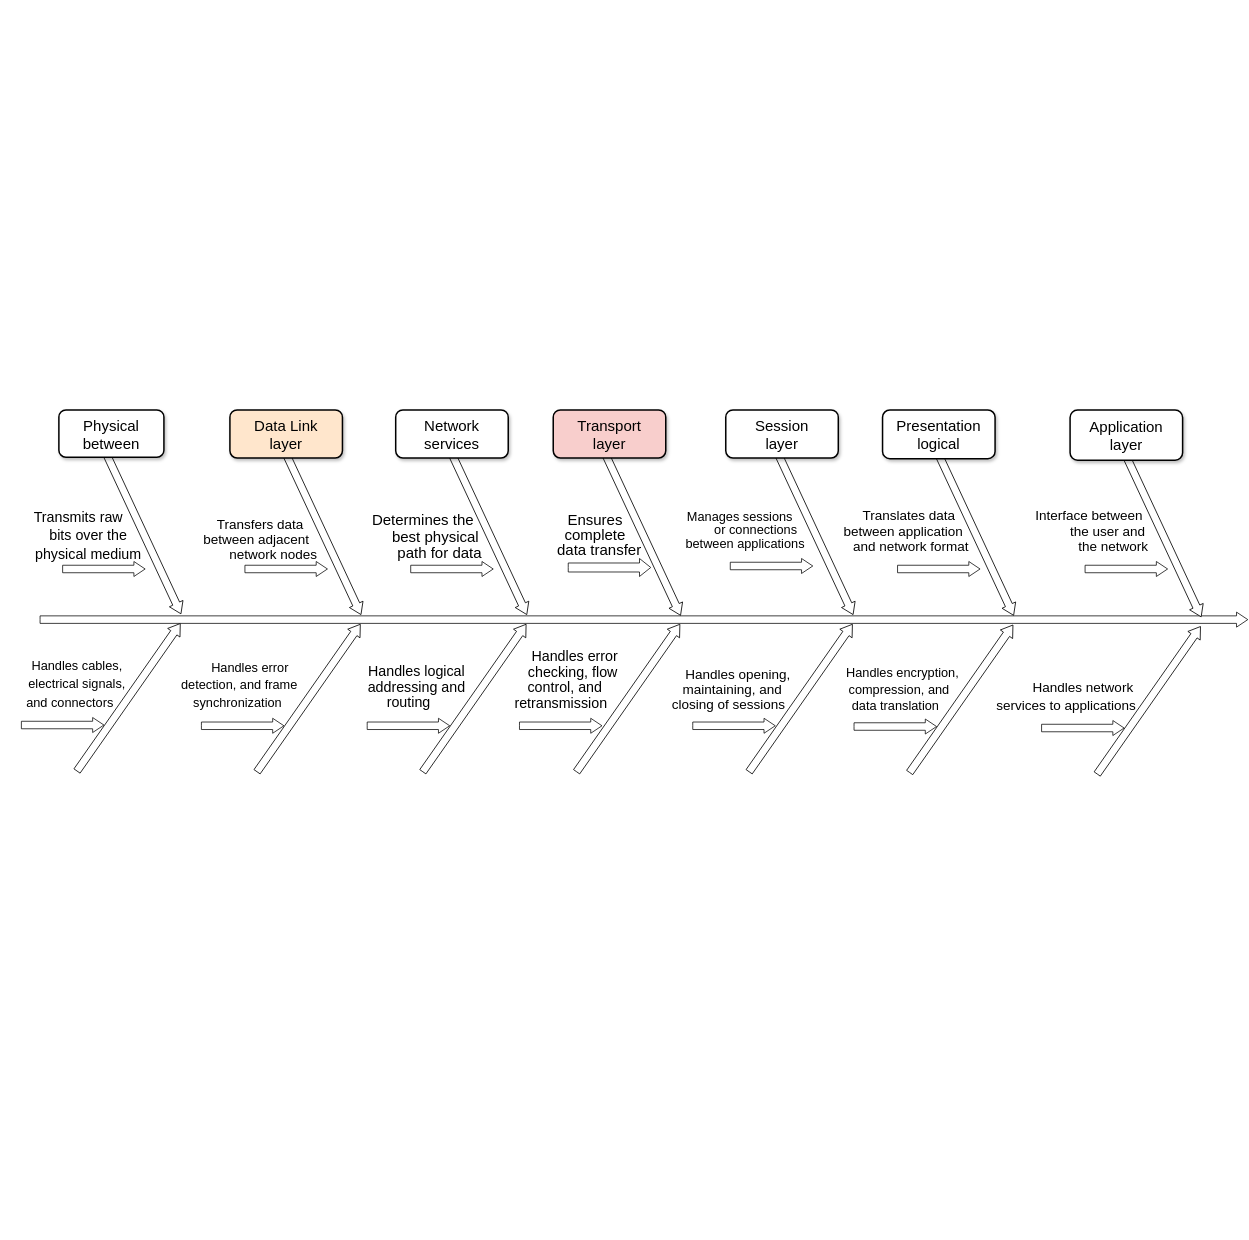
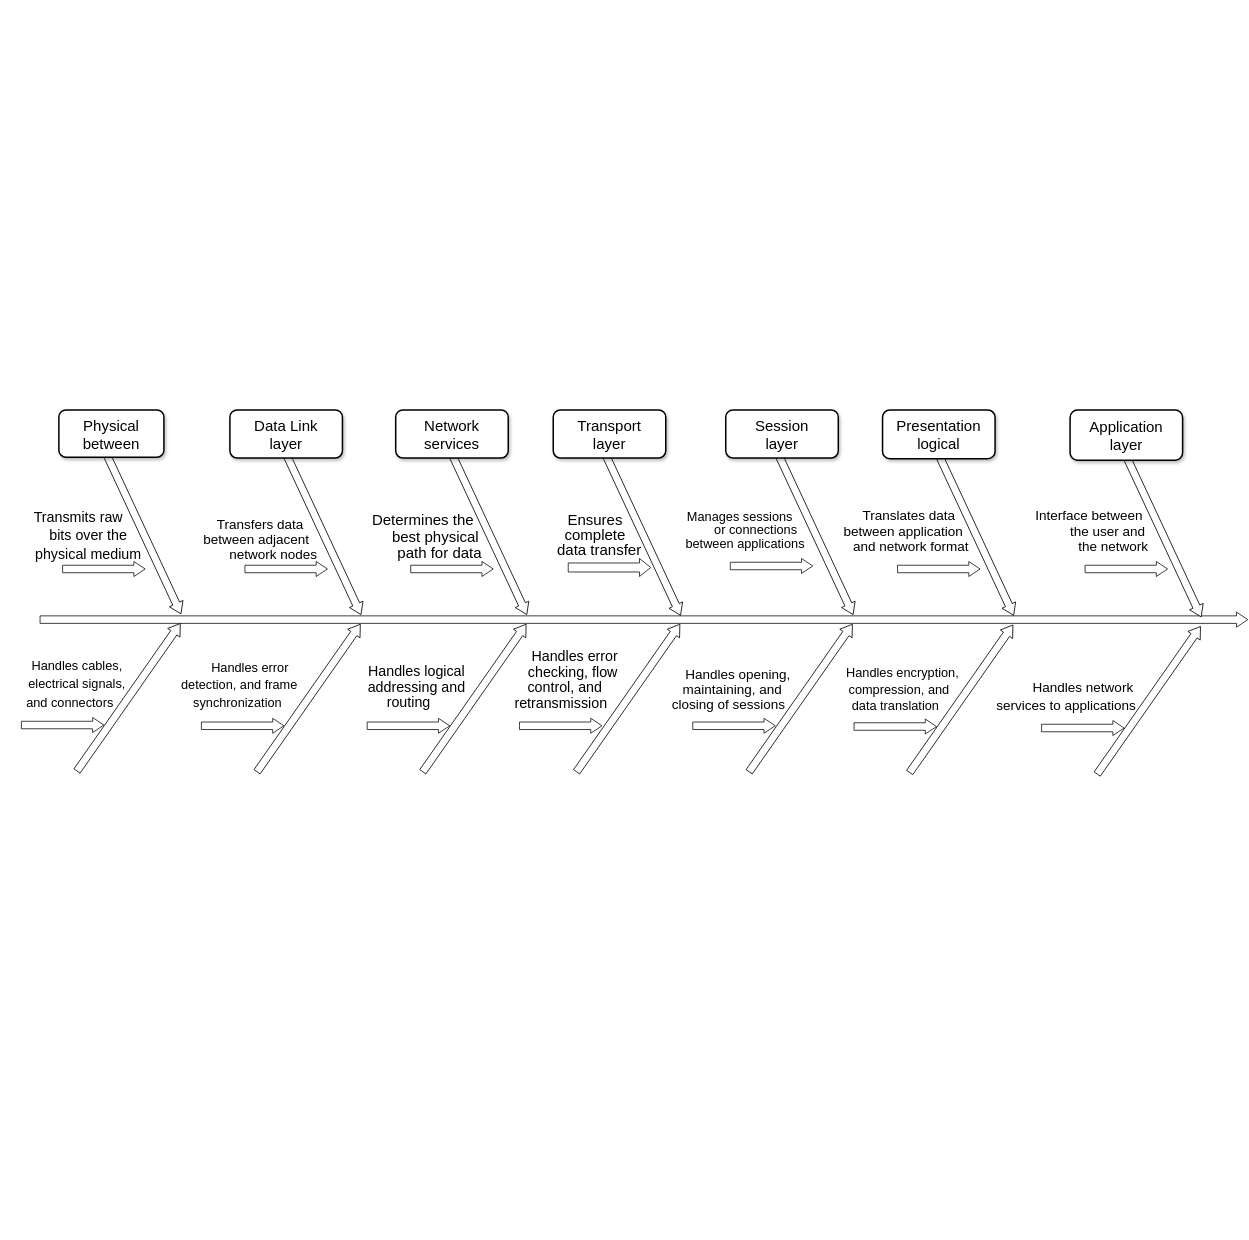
(286, 434) -> (286, 434)
(609, 434) -> (609, 434)
